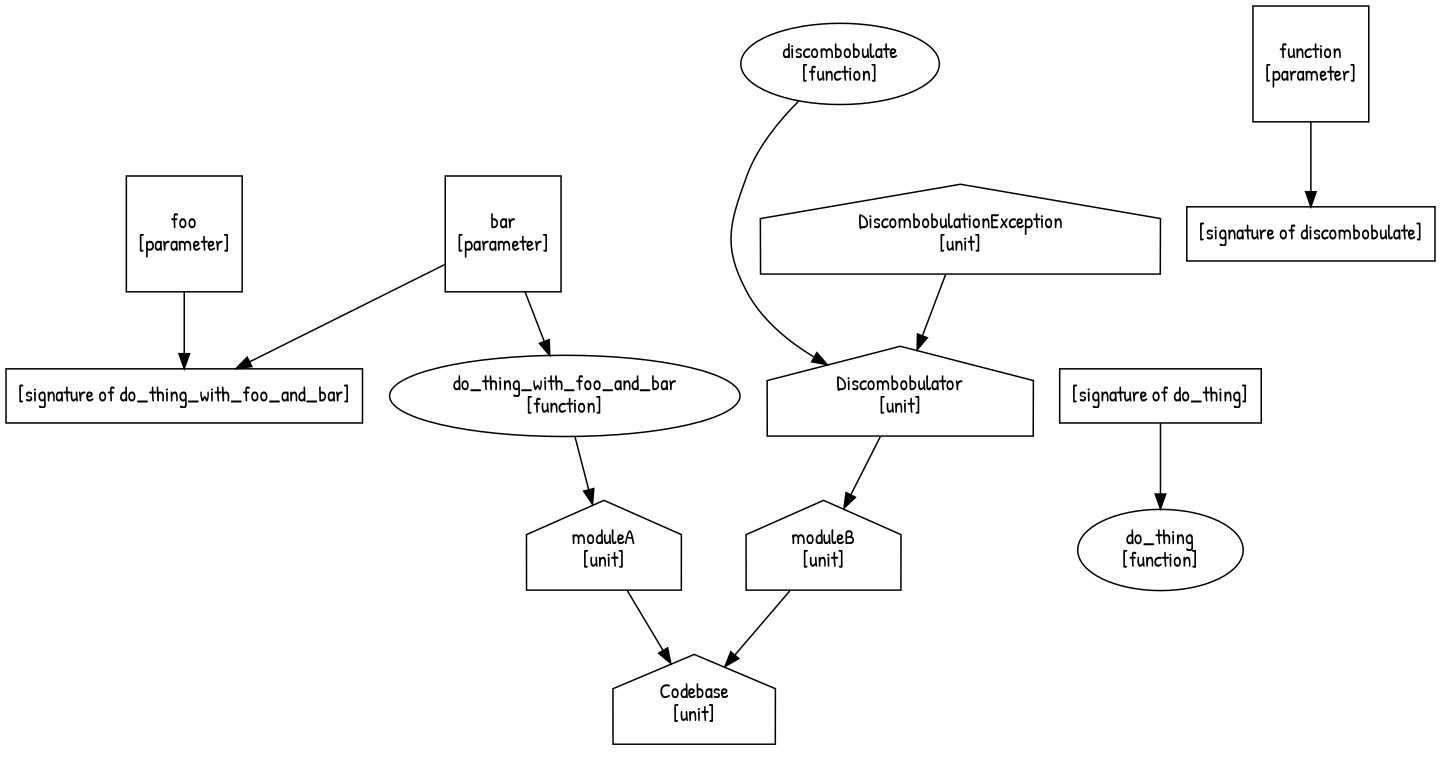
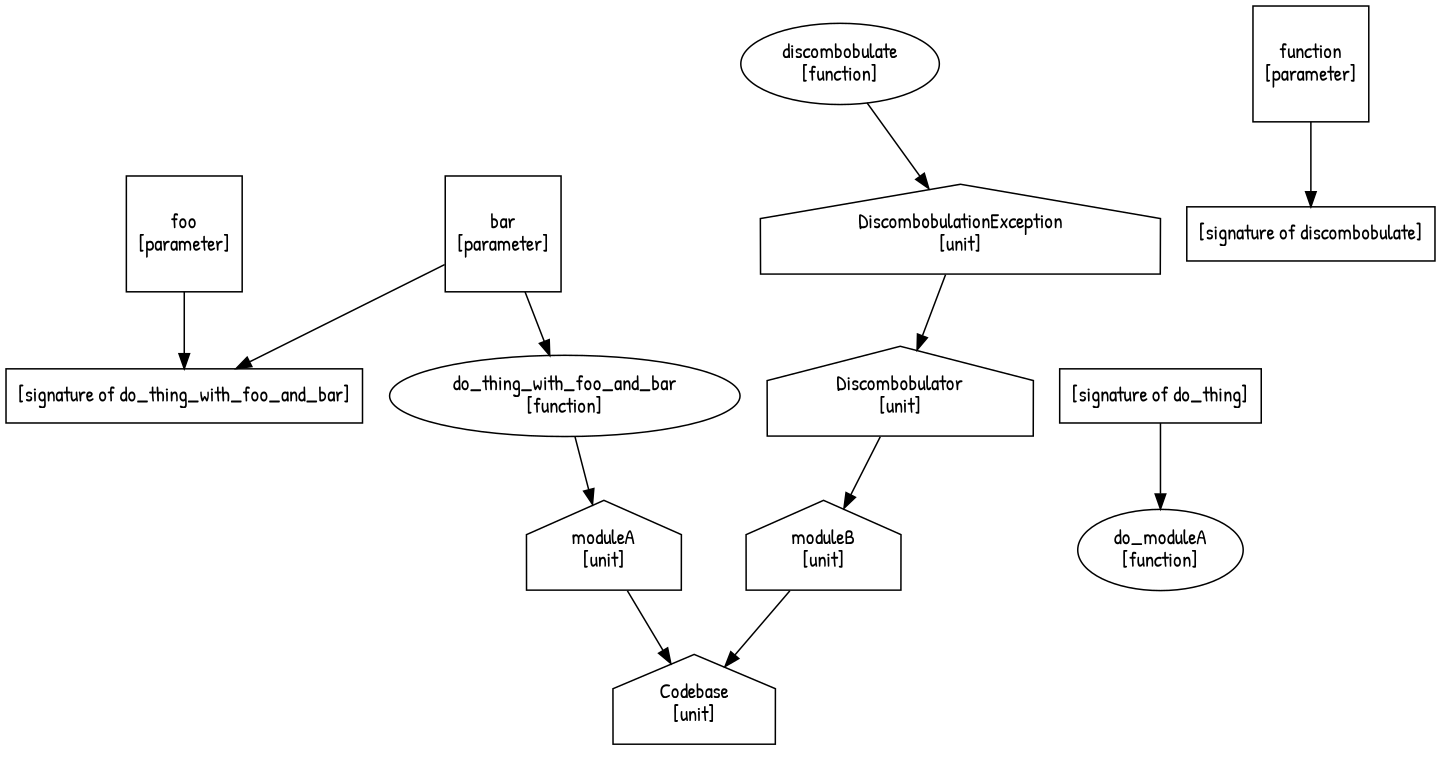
(731, 235) -> (894, 140)
(1160, 550) -> (1160, 550)
